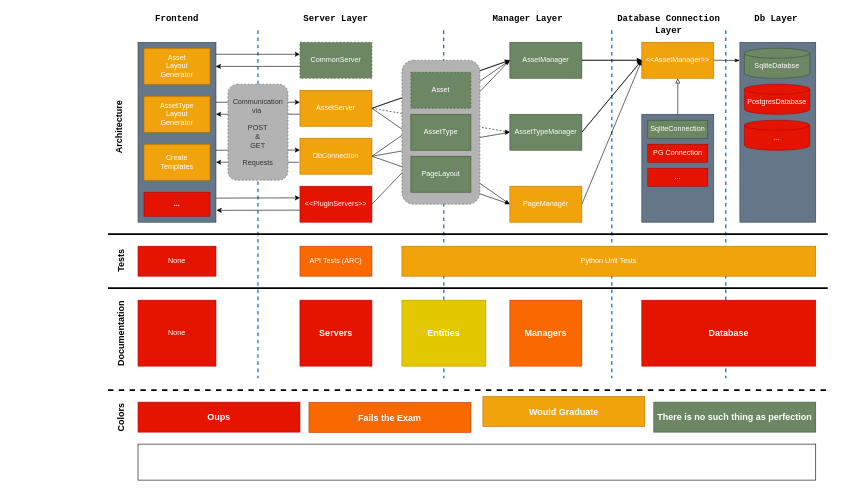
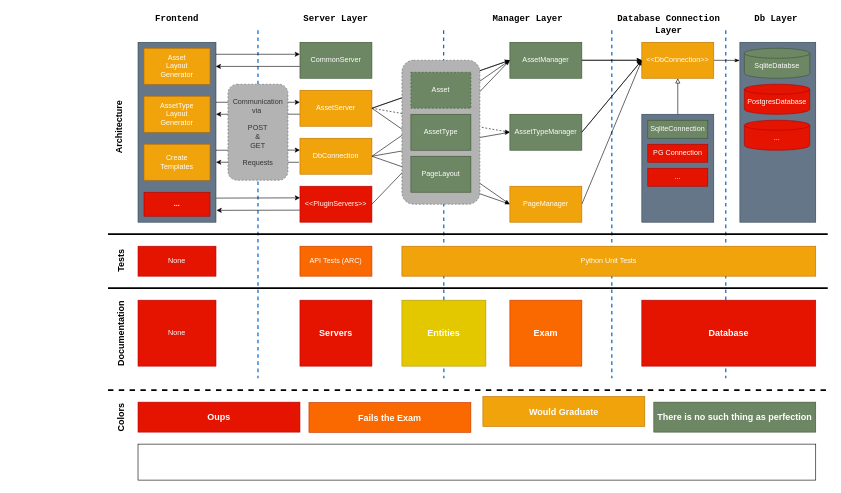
(336, 60) -> (336, 60)
(678, 60) -> (678, 60)
(546, 333) -> (546, 333)
